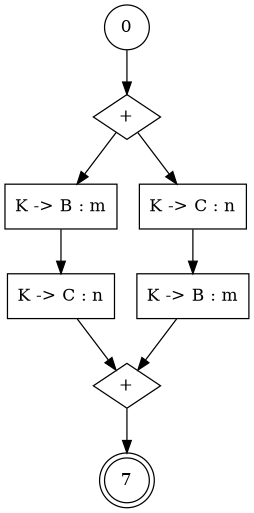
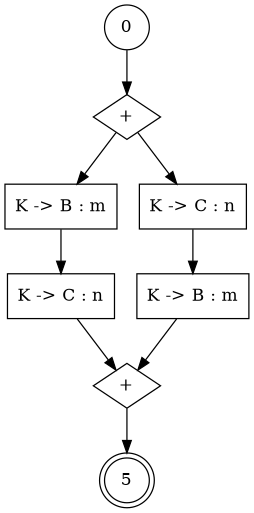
(127, 480) -> (127, 480)
